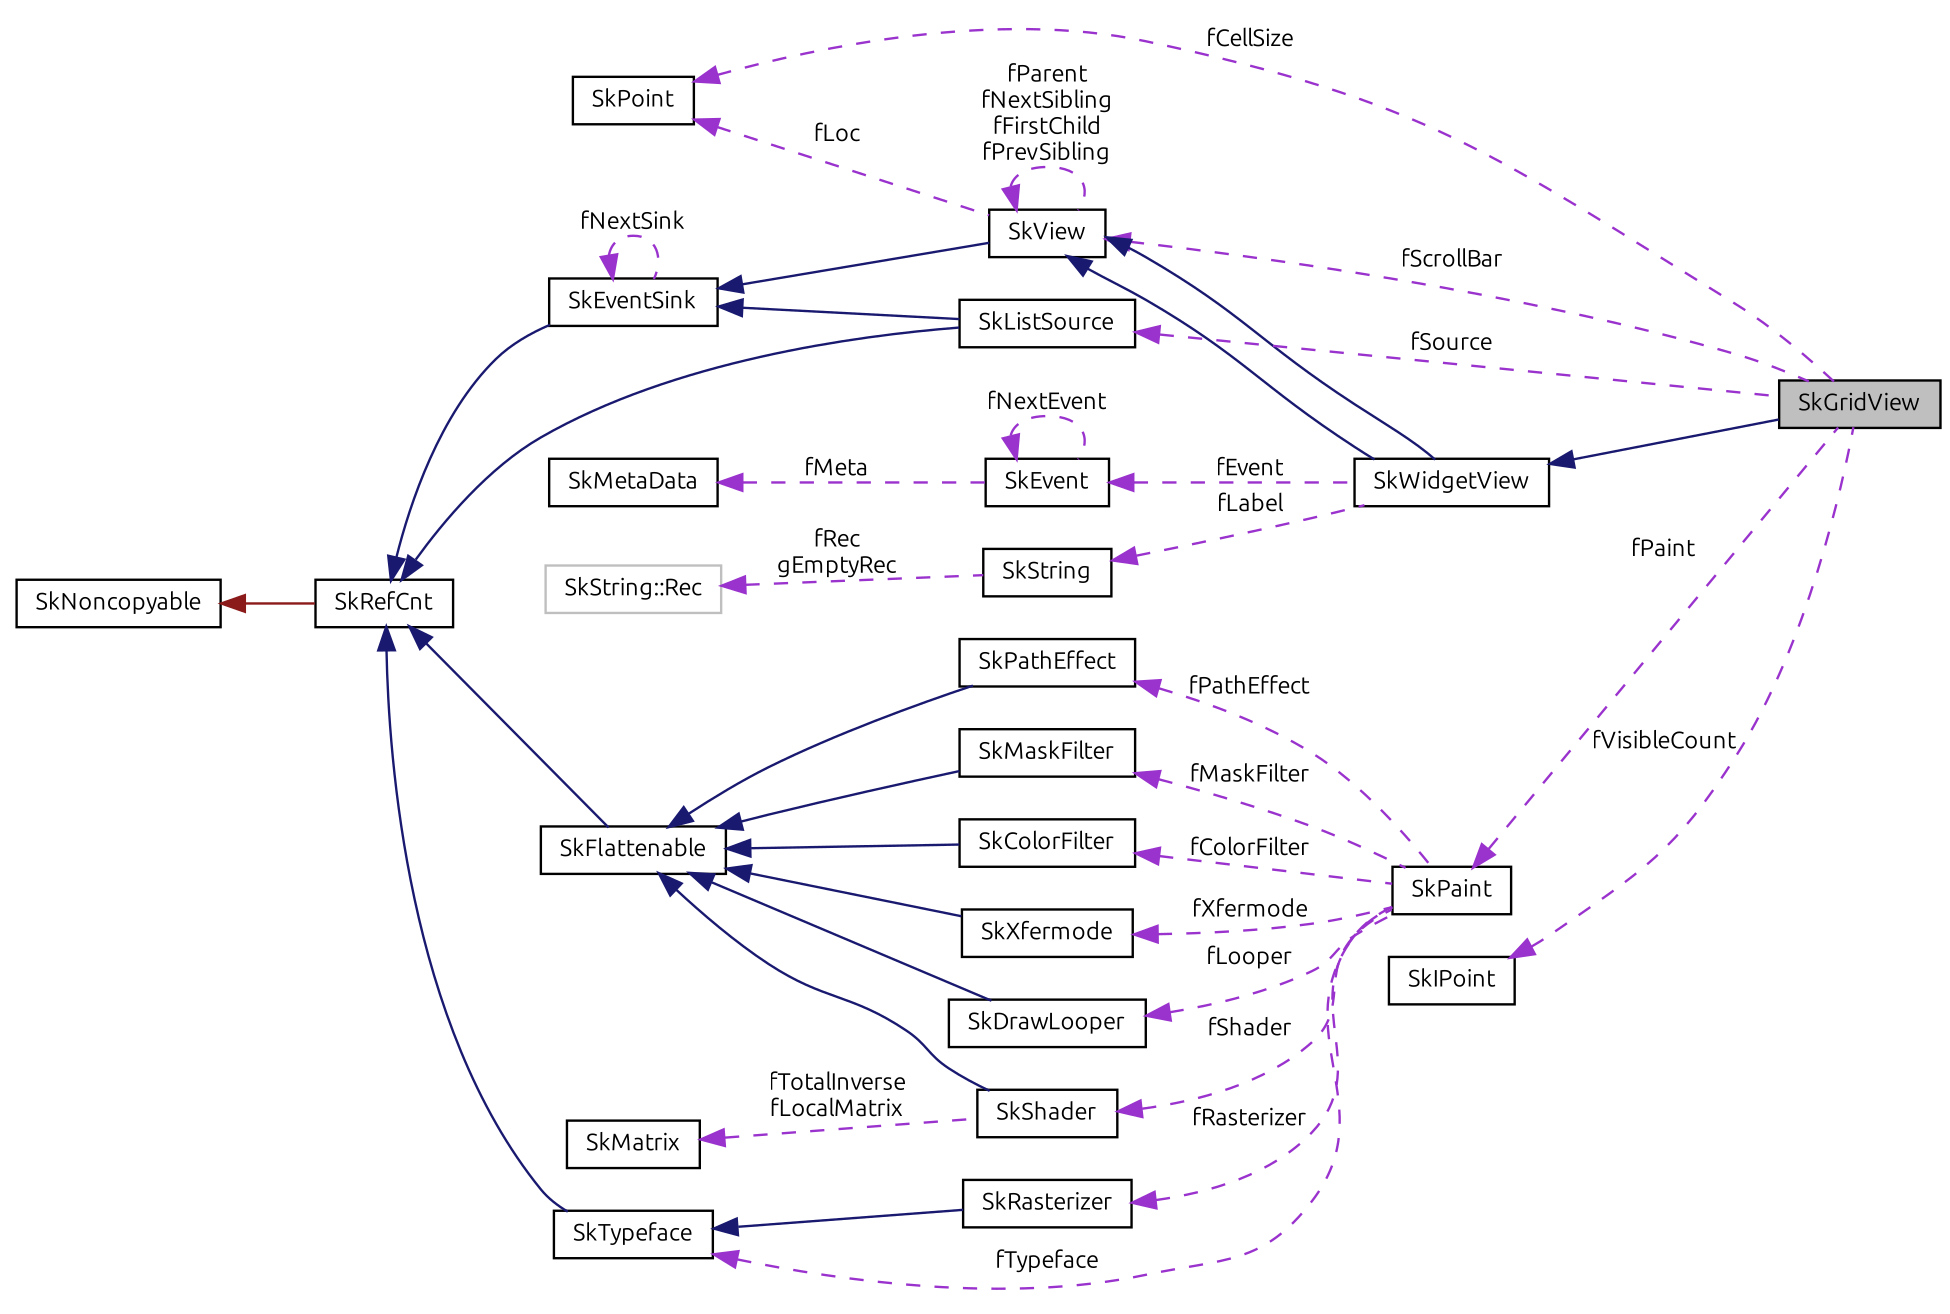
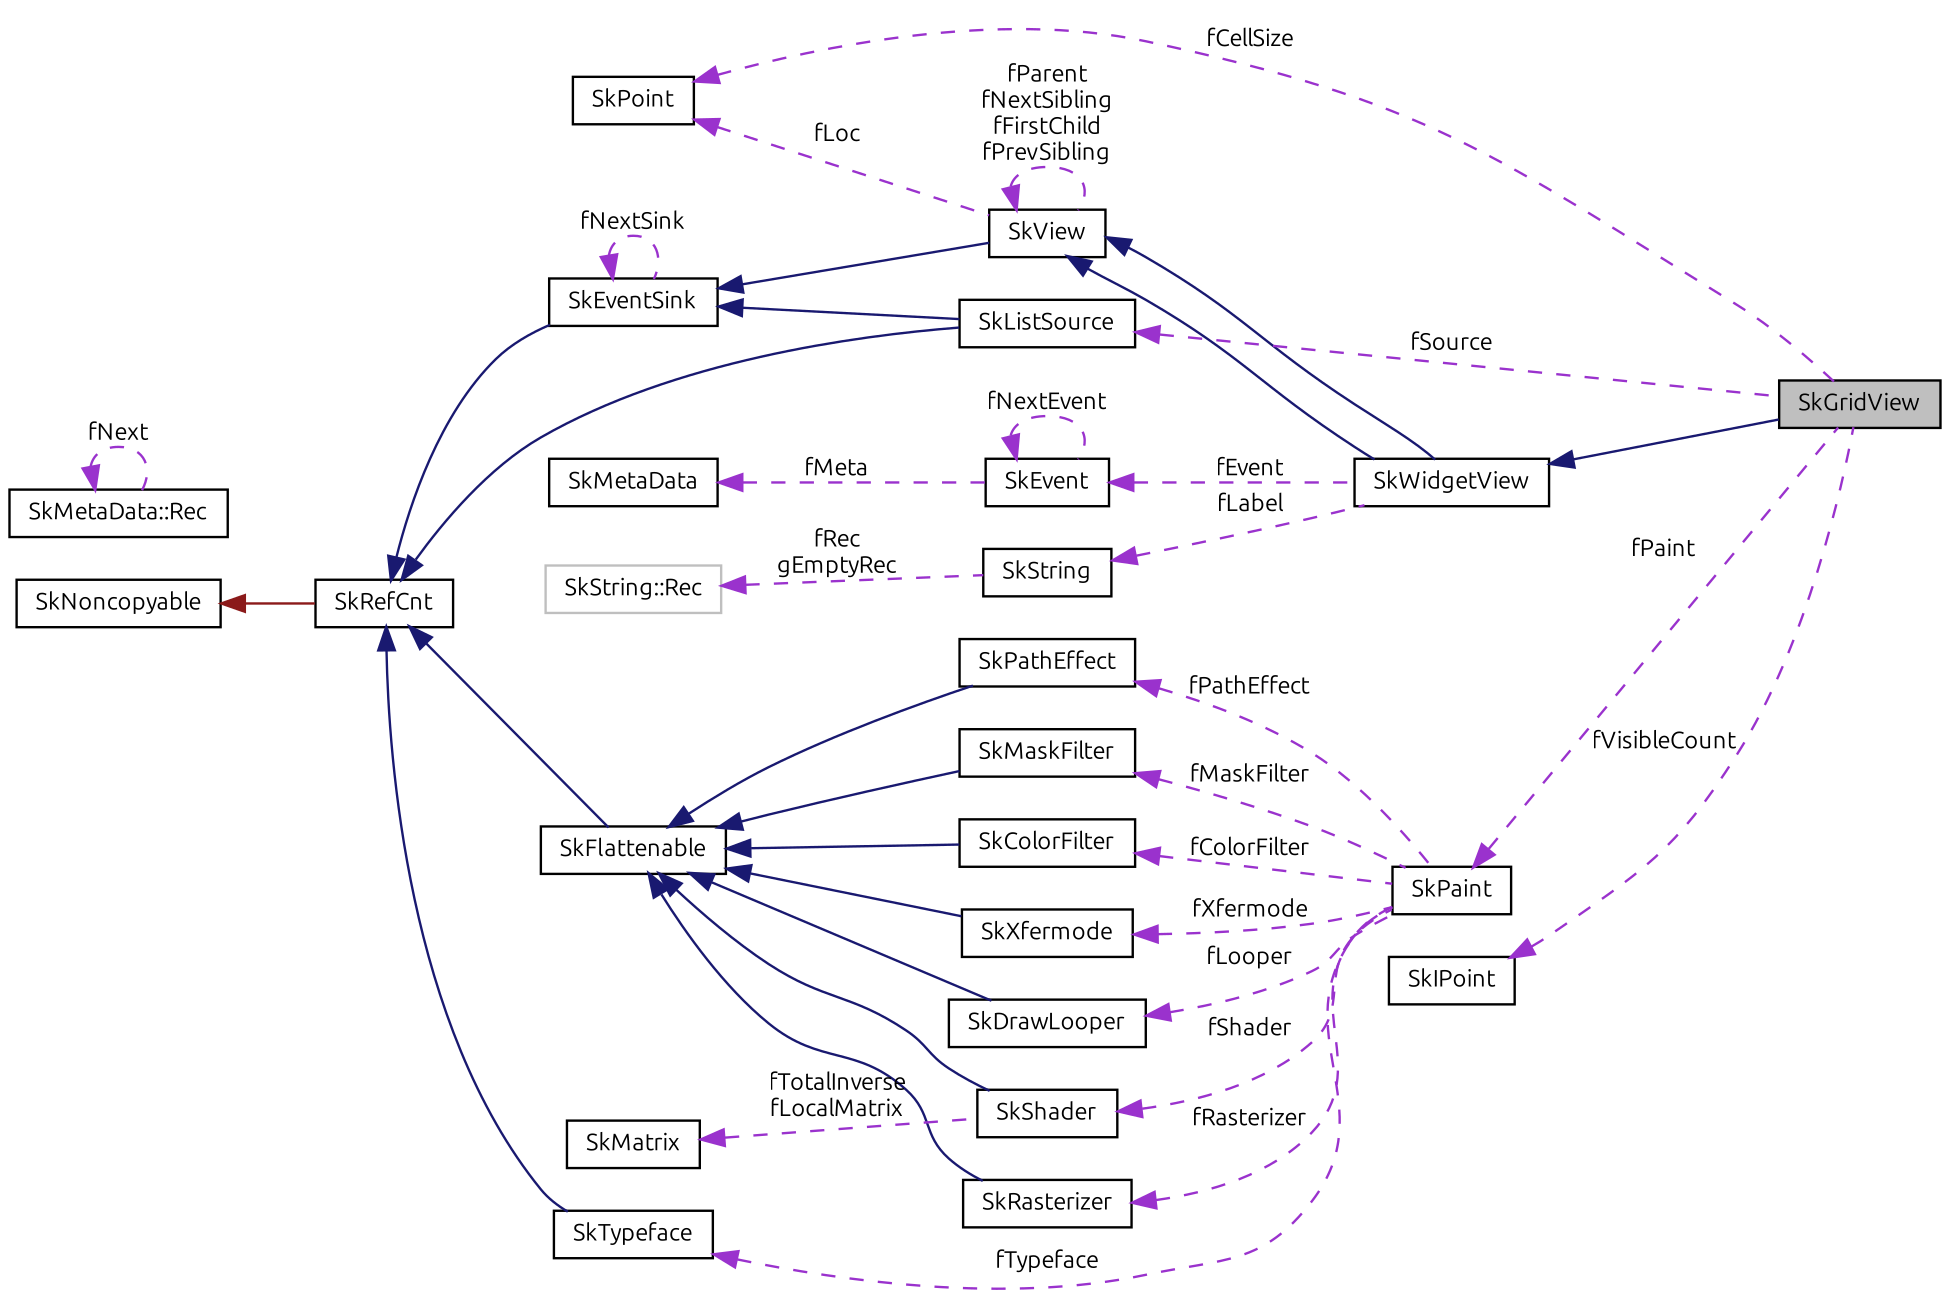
(1473, 293) -> none
none -> (119, 513)
(851, 1218) -> (816, 1049)
